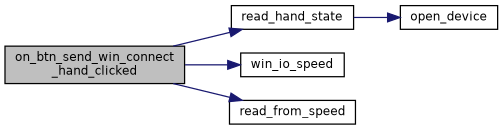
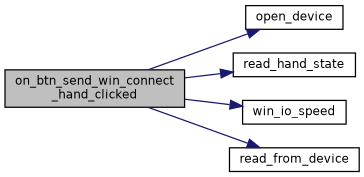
(371, 17) -> (198, 52)
(292, 112) -> (294, 160)
